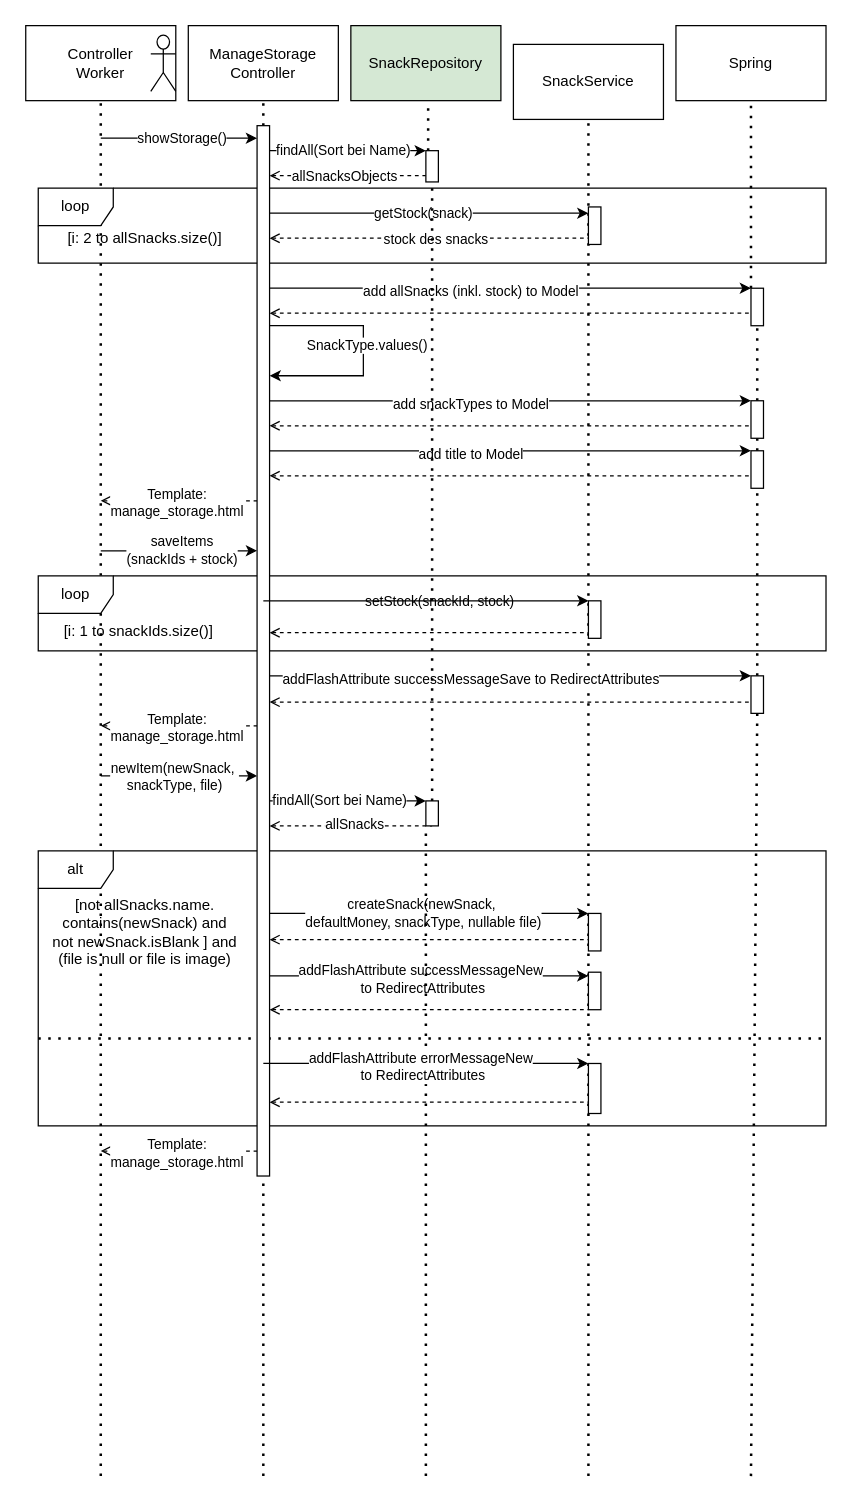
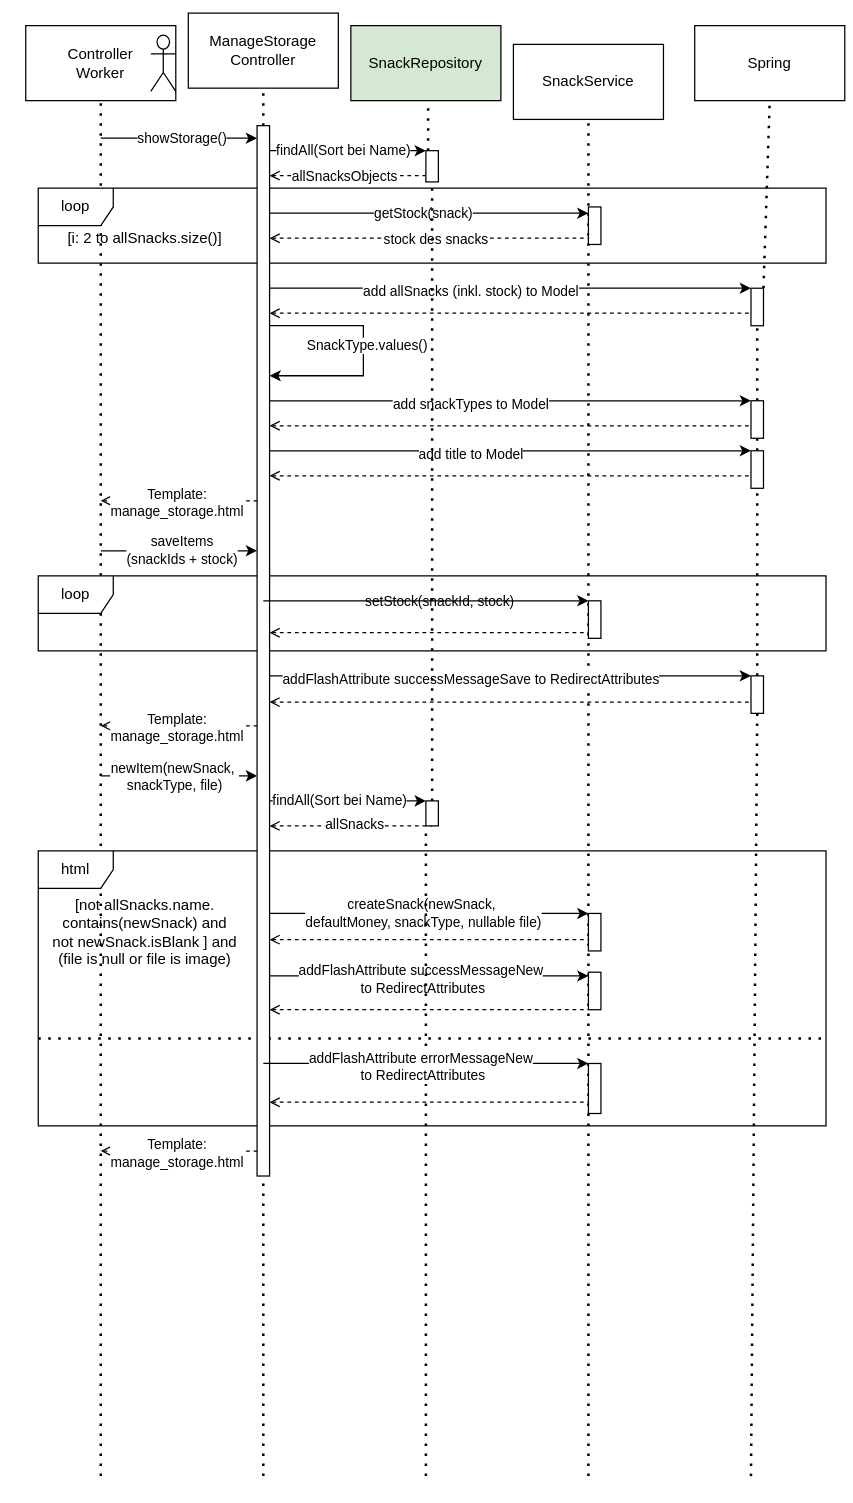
(263, 63) -> (263, 51)
(751, 63) -> (769, 63)
(138, 632) -> none
(76, 869) -> (76, 869)
